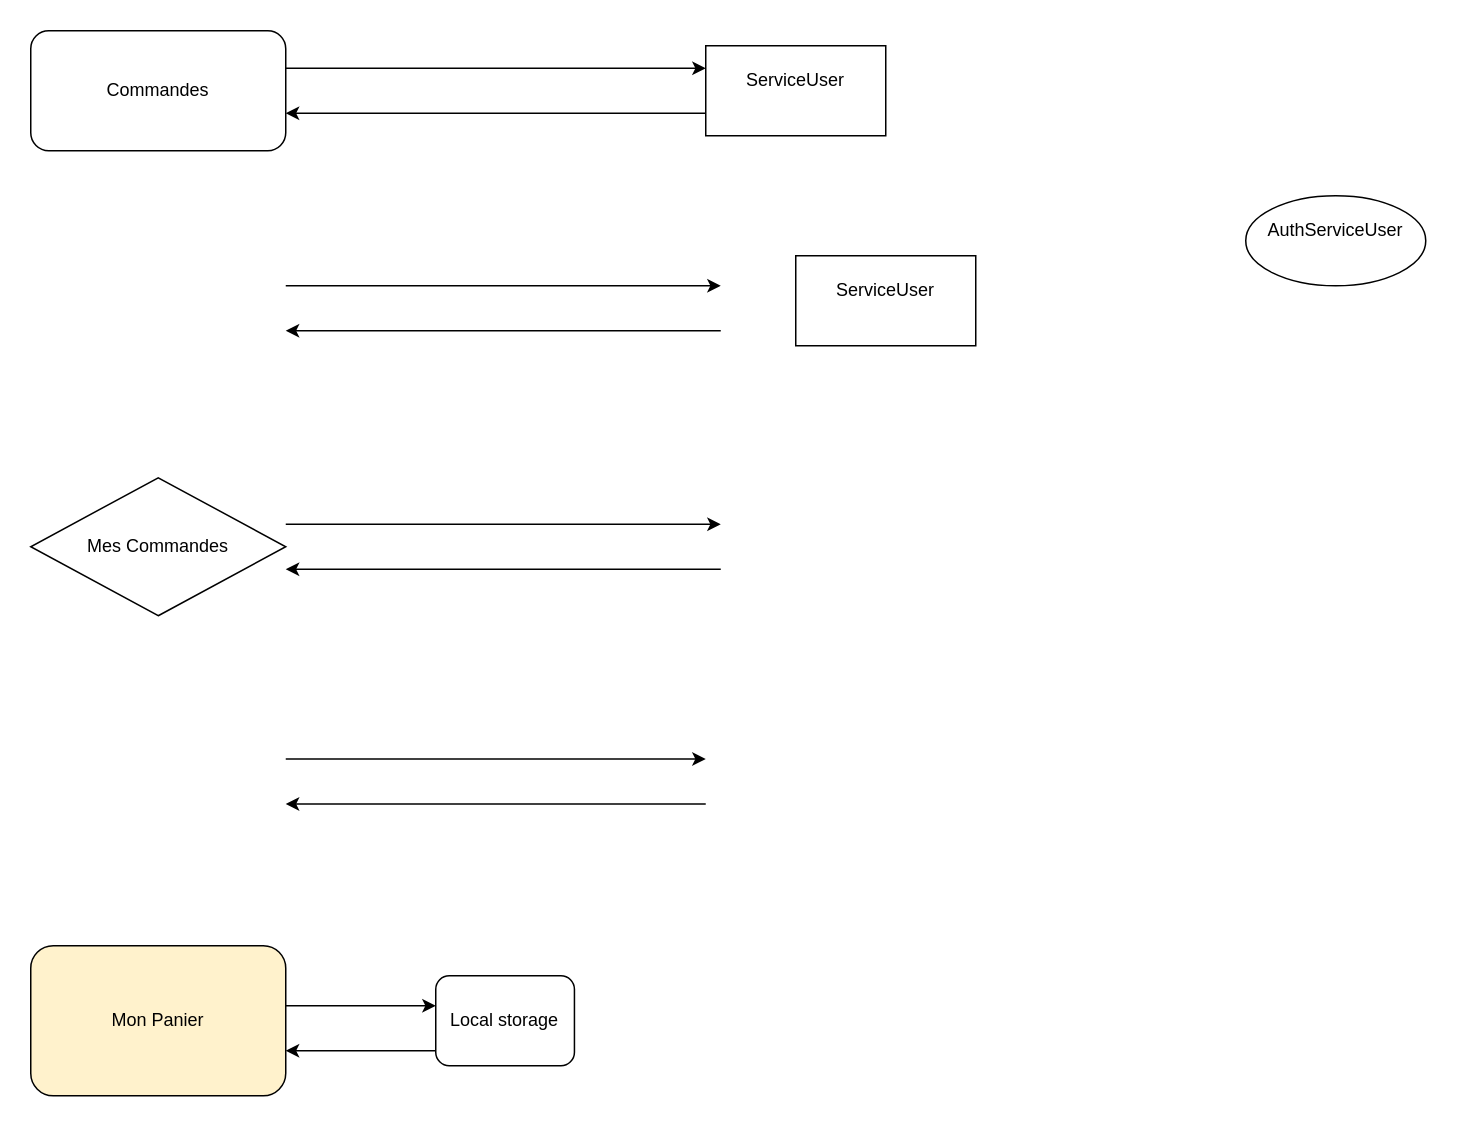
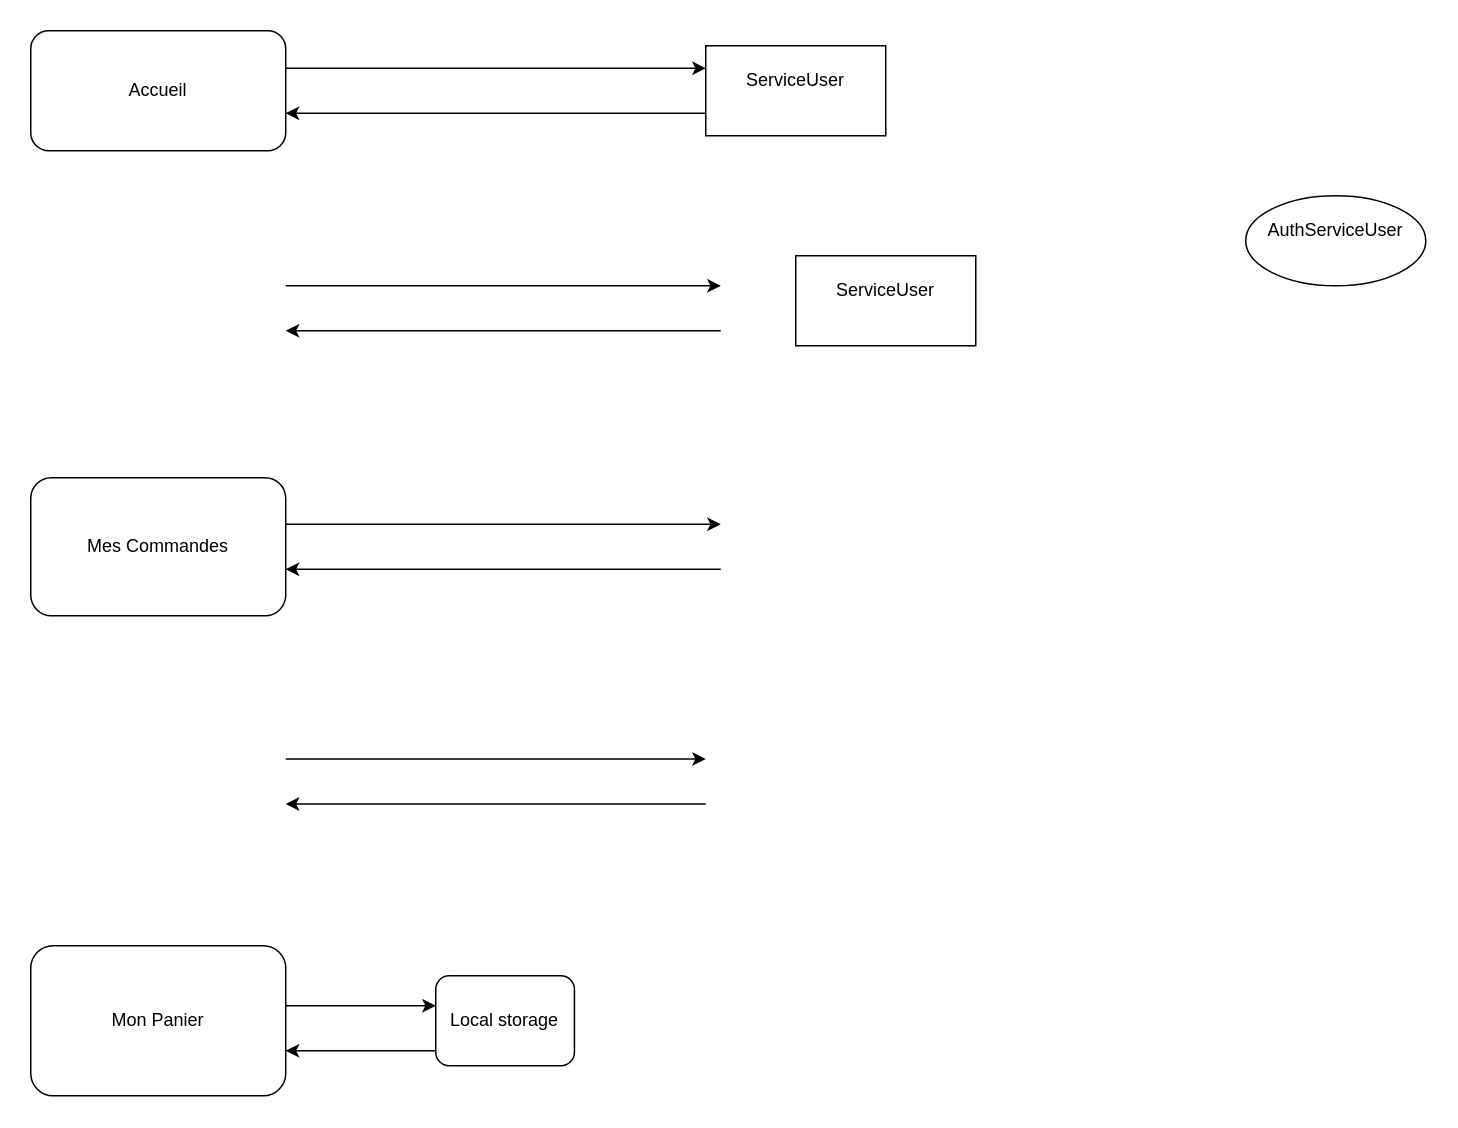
(158, 91) -> (158, 91)
(158, 547) -> (158, 547)
(158, 1021) -> (158, 1021)
